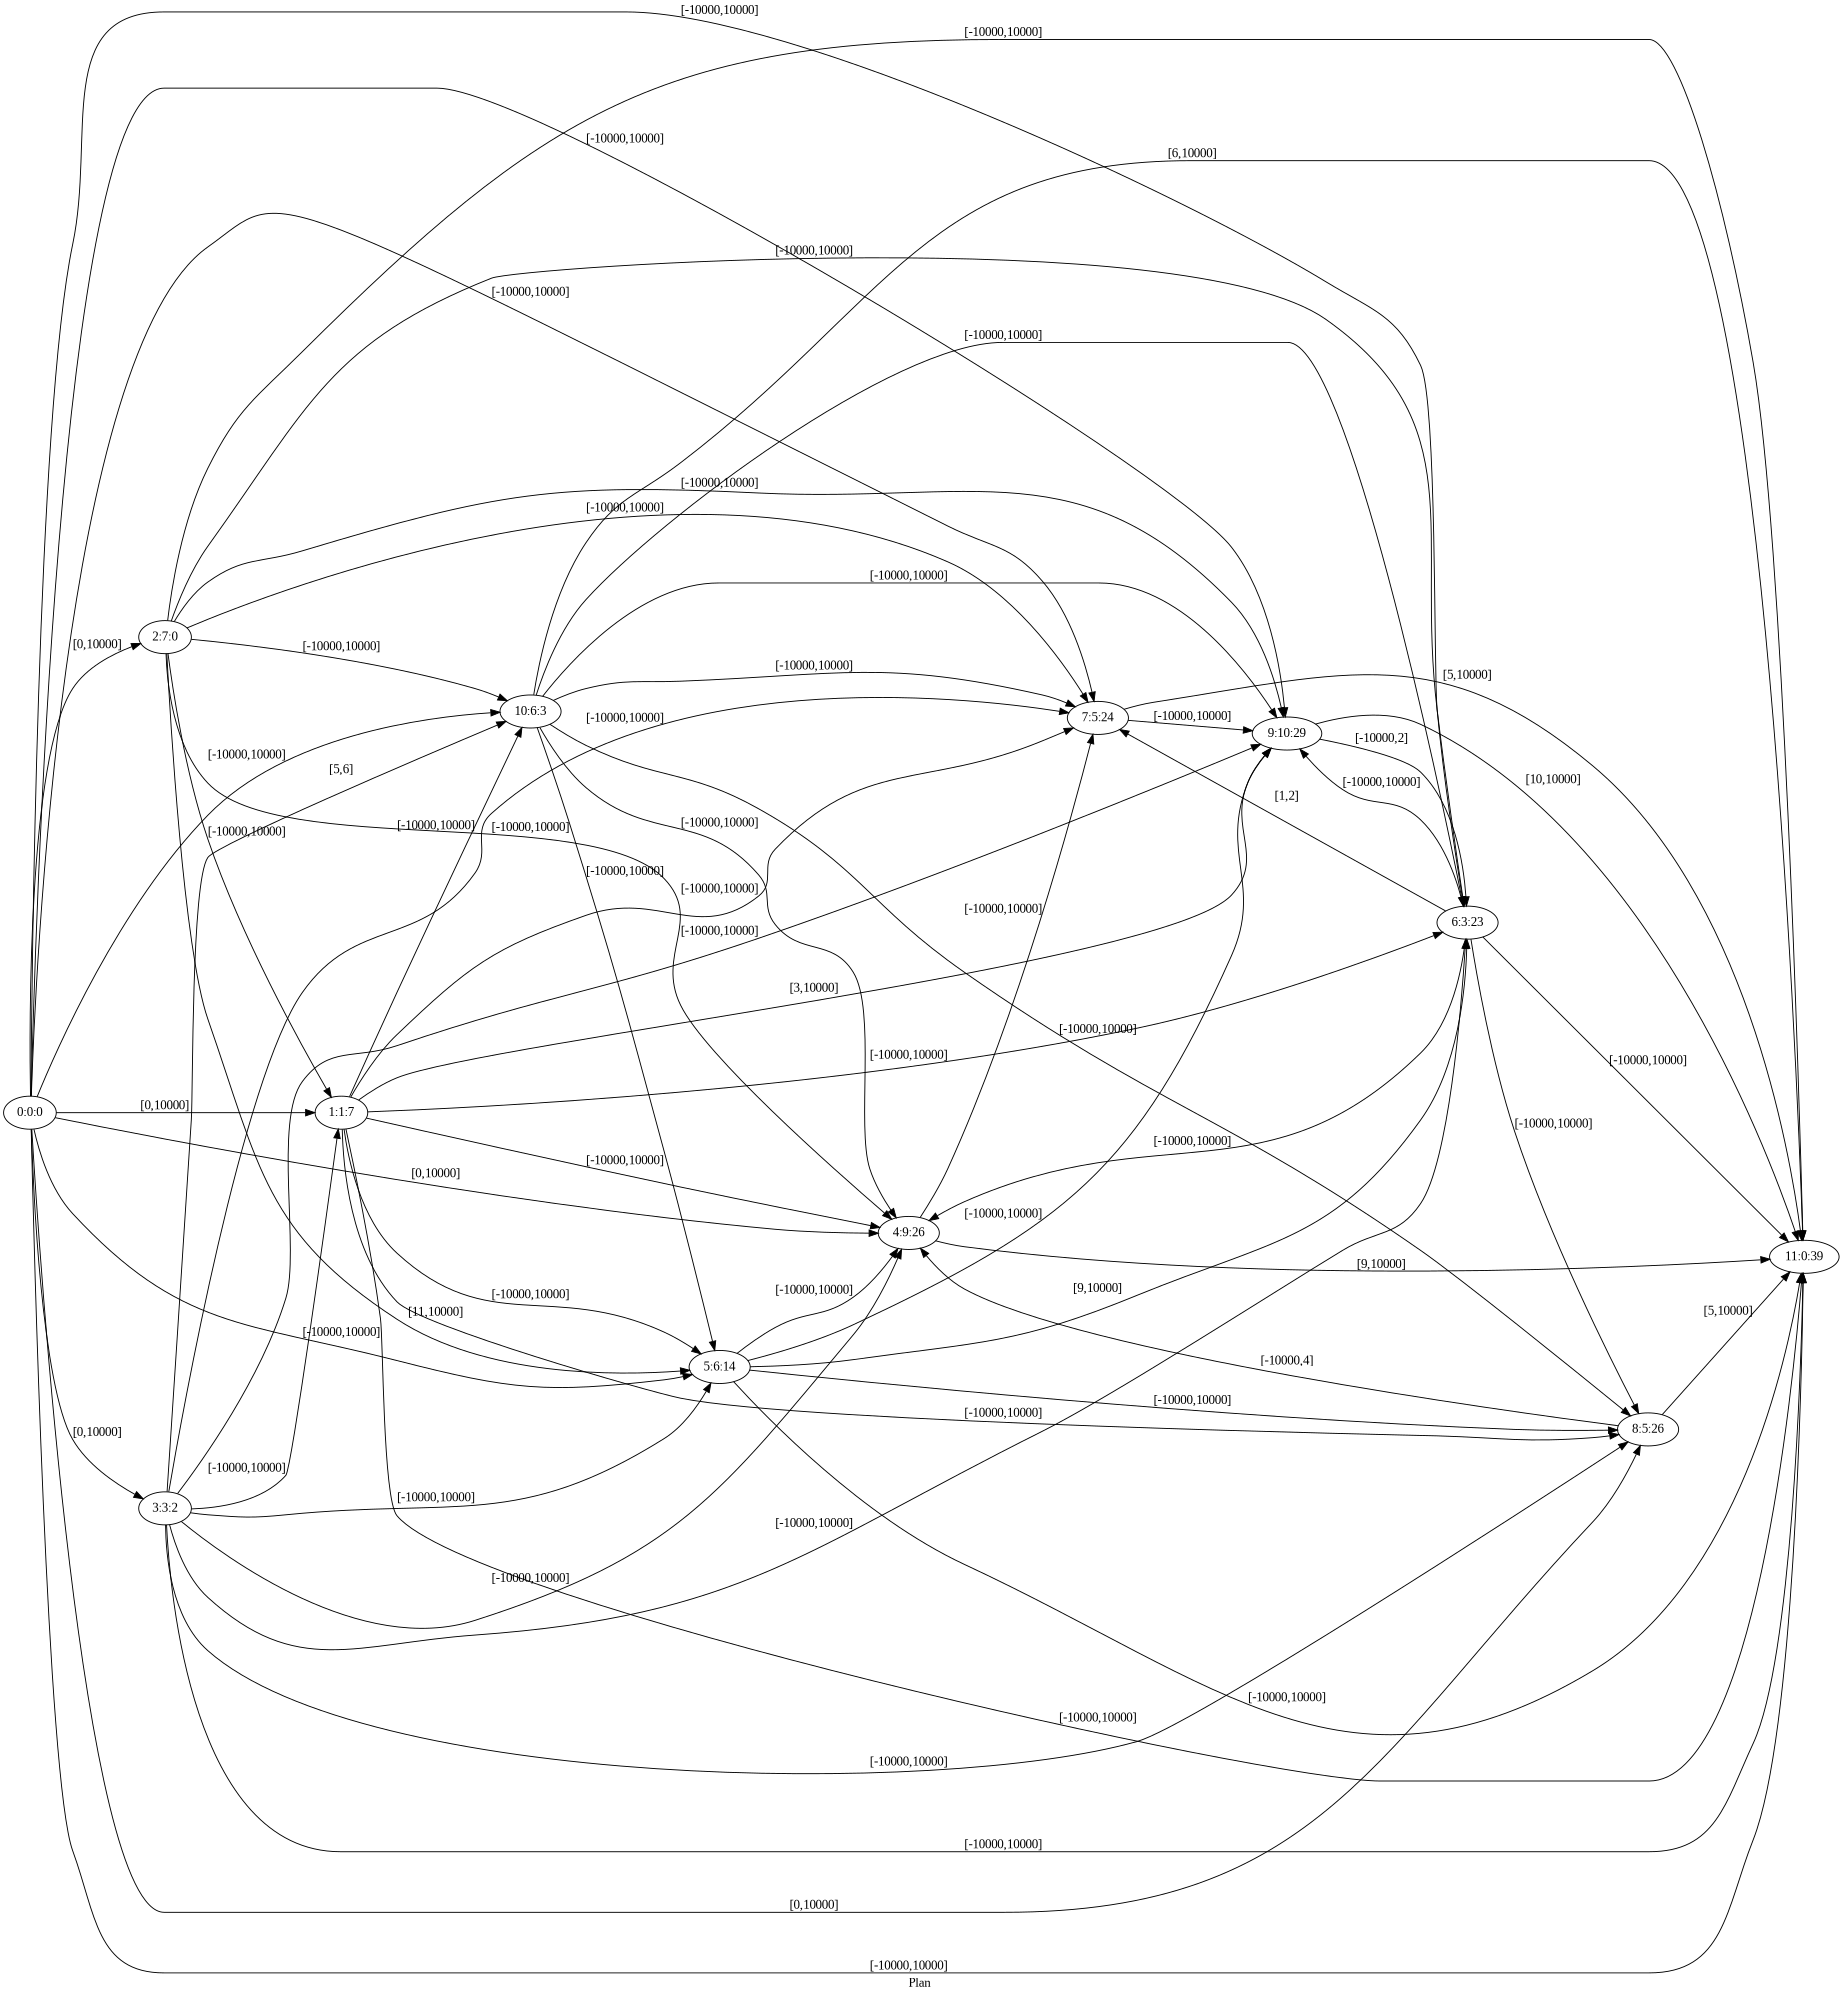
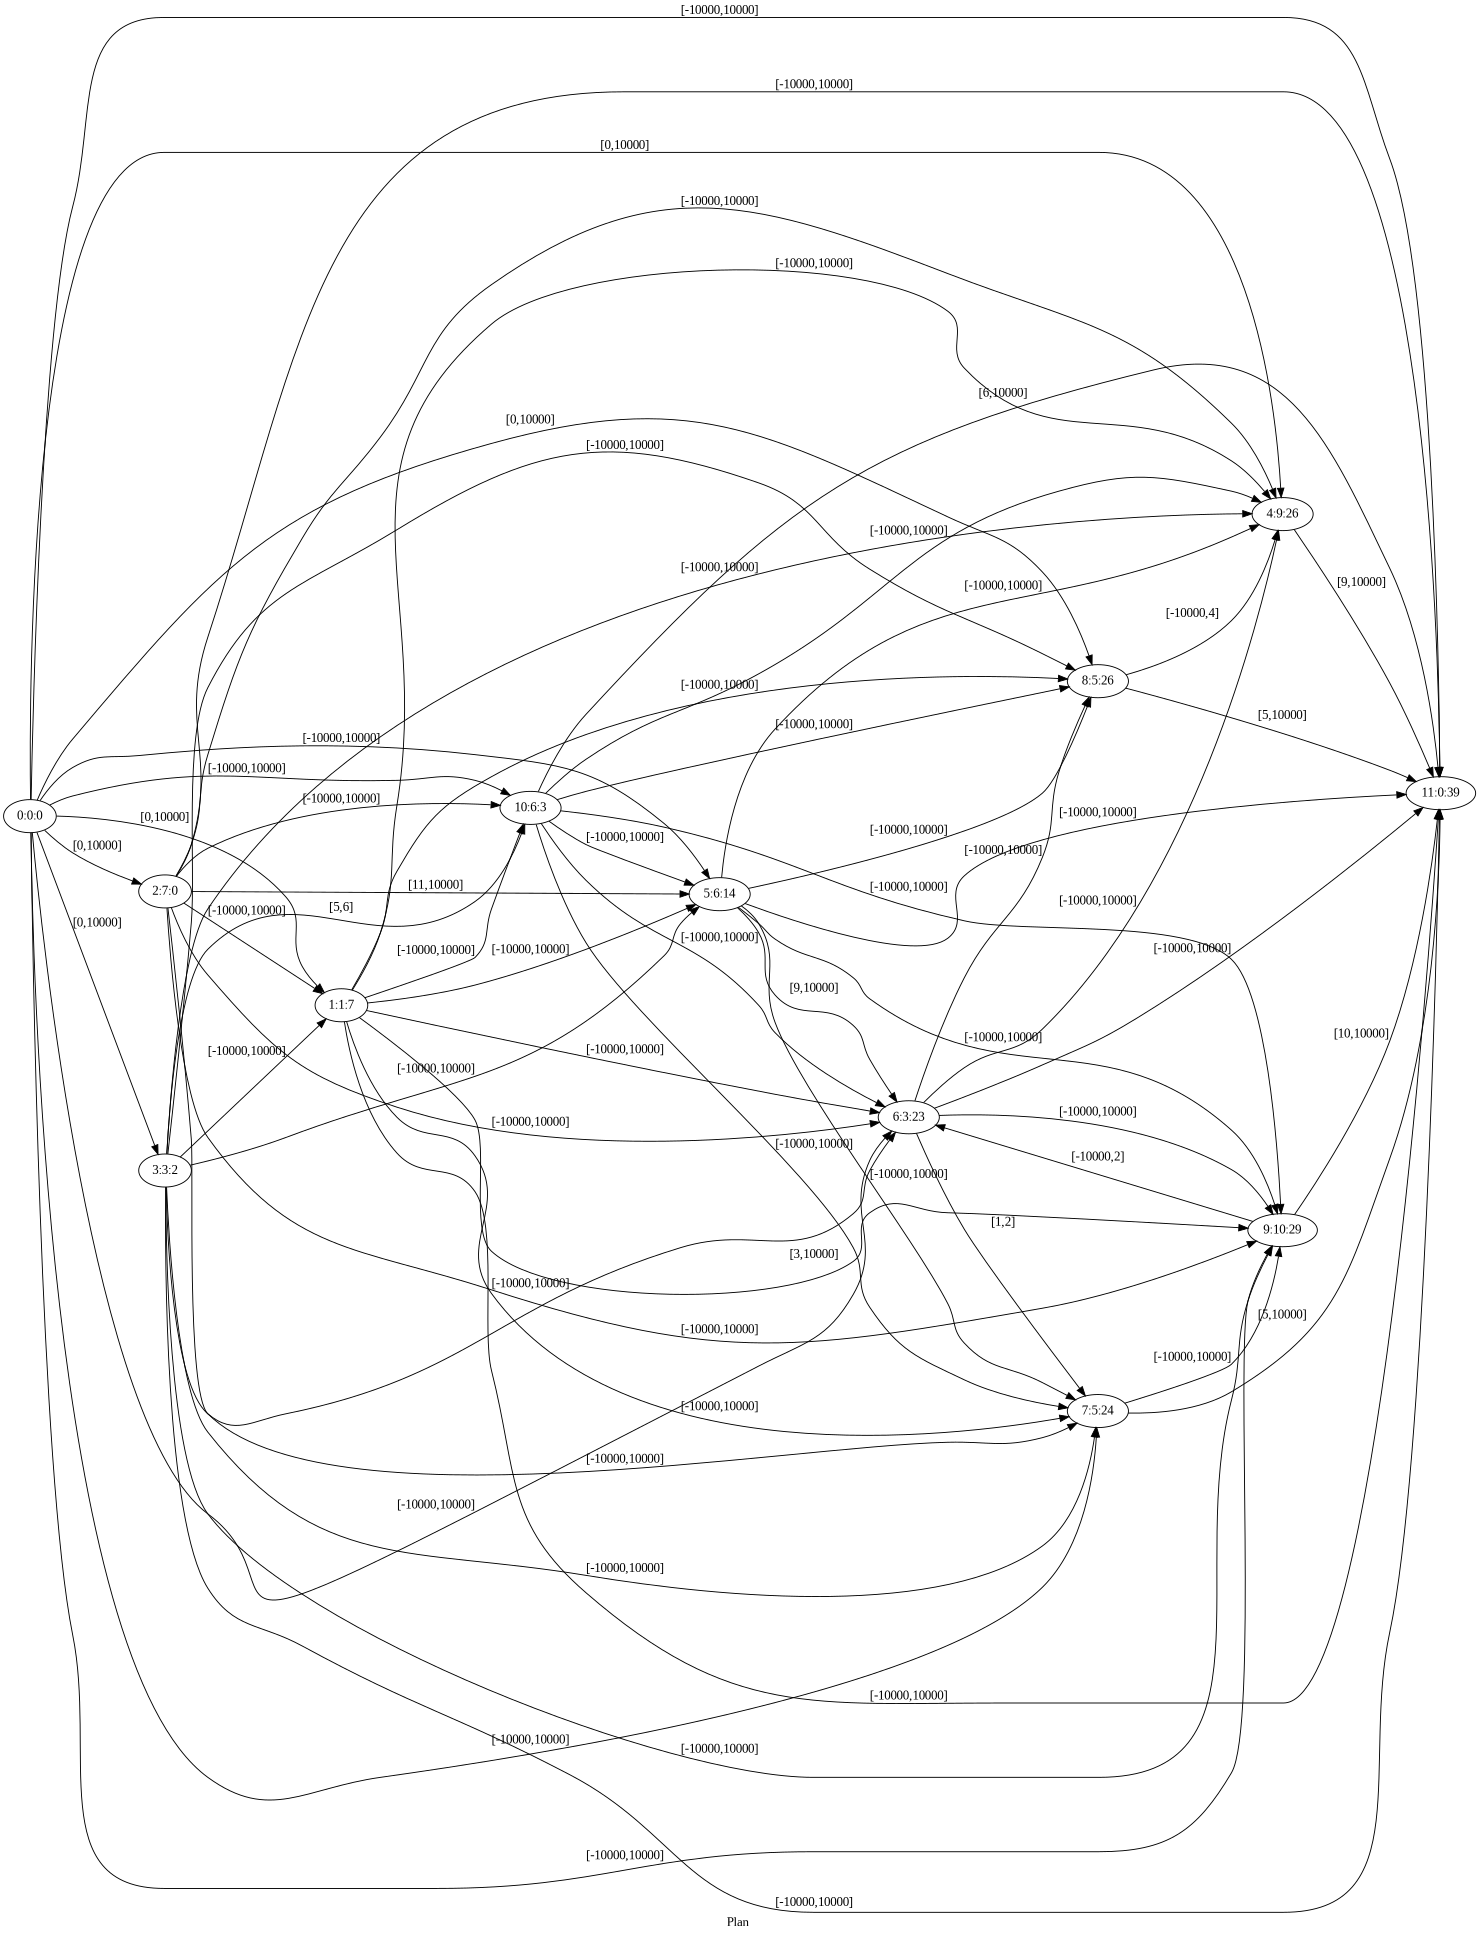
(1019, 985) -> (859, 1166)
